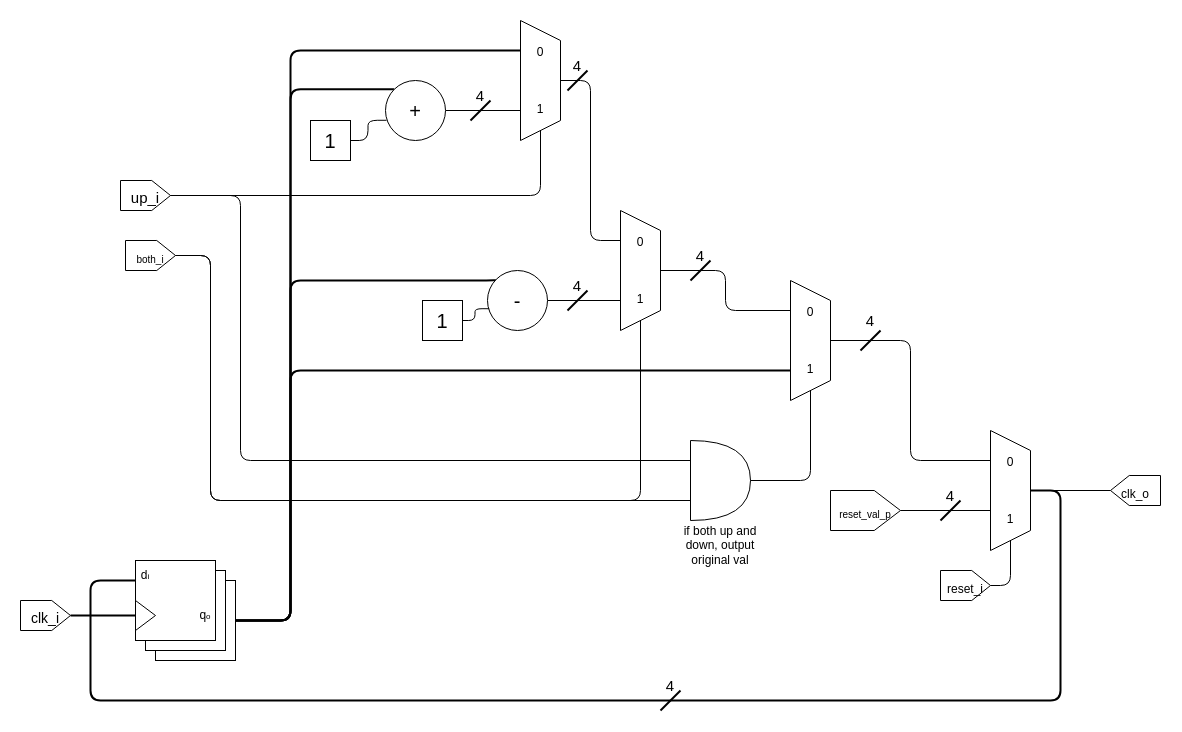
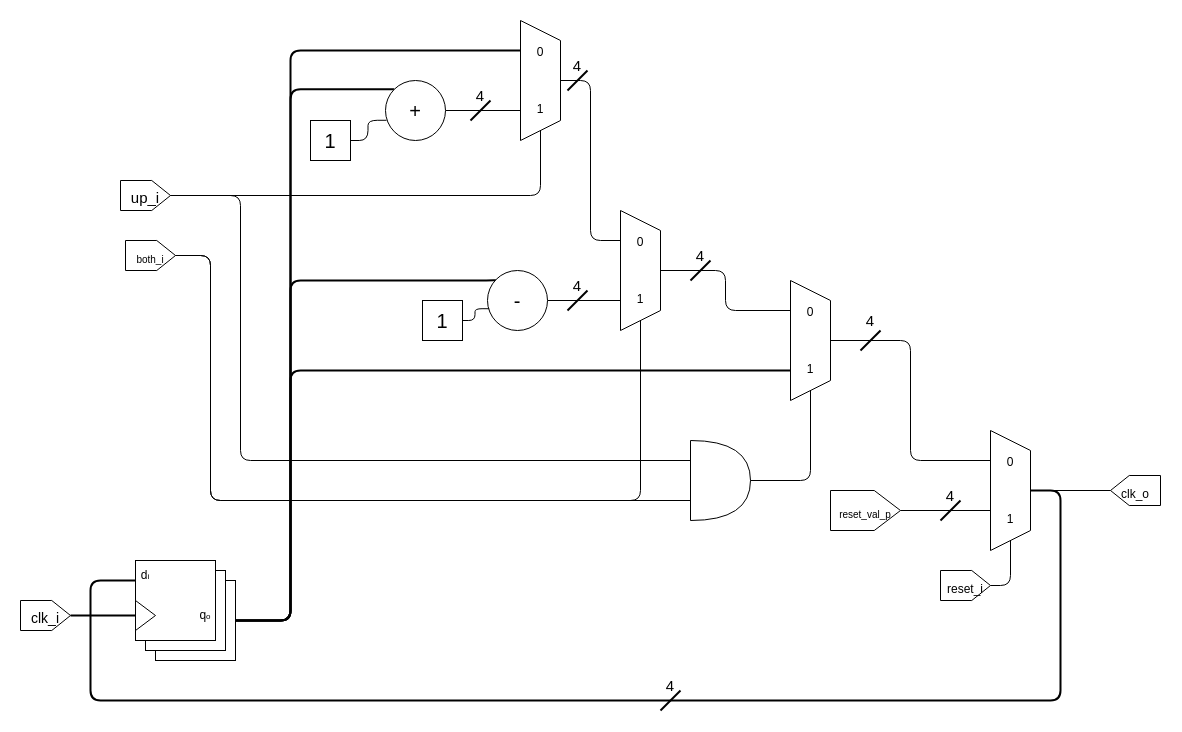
(721, 546) -> none
